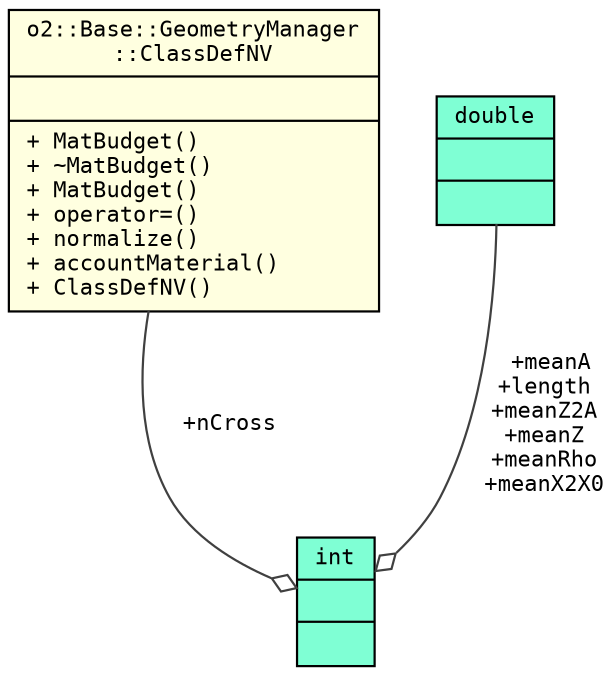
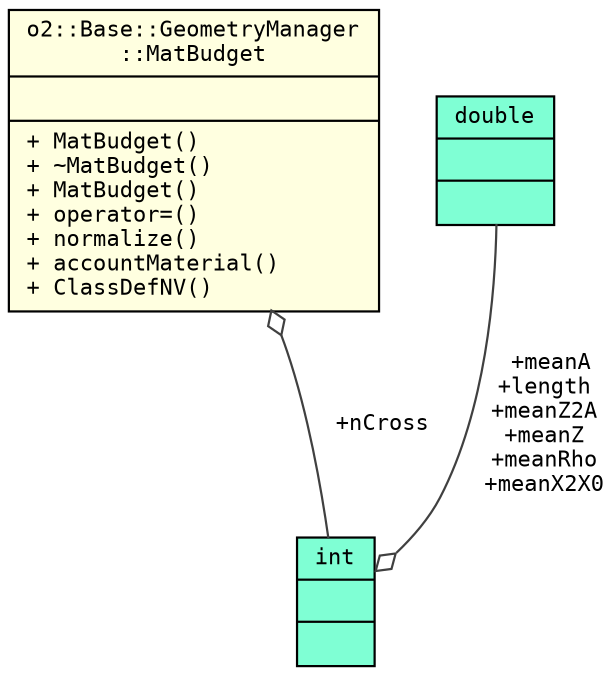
(194, 54) -> (194, 54)
(157, 470) -> (310, 436)
